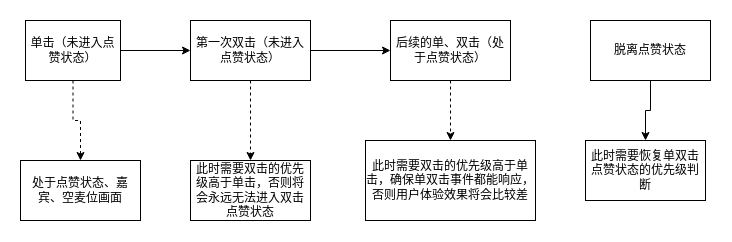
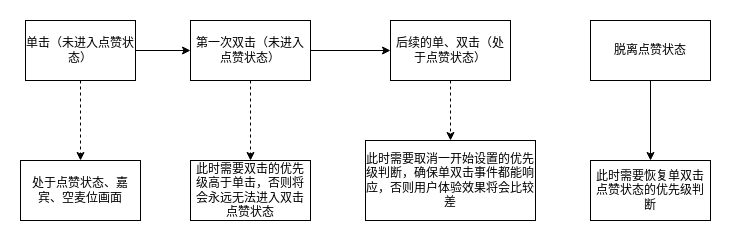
(73, 51) -> (81, 51)
(646, 171) -> (651, 191)
(451, 181) -> (451, 181)
